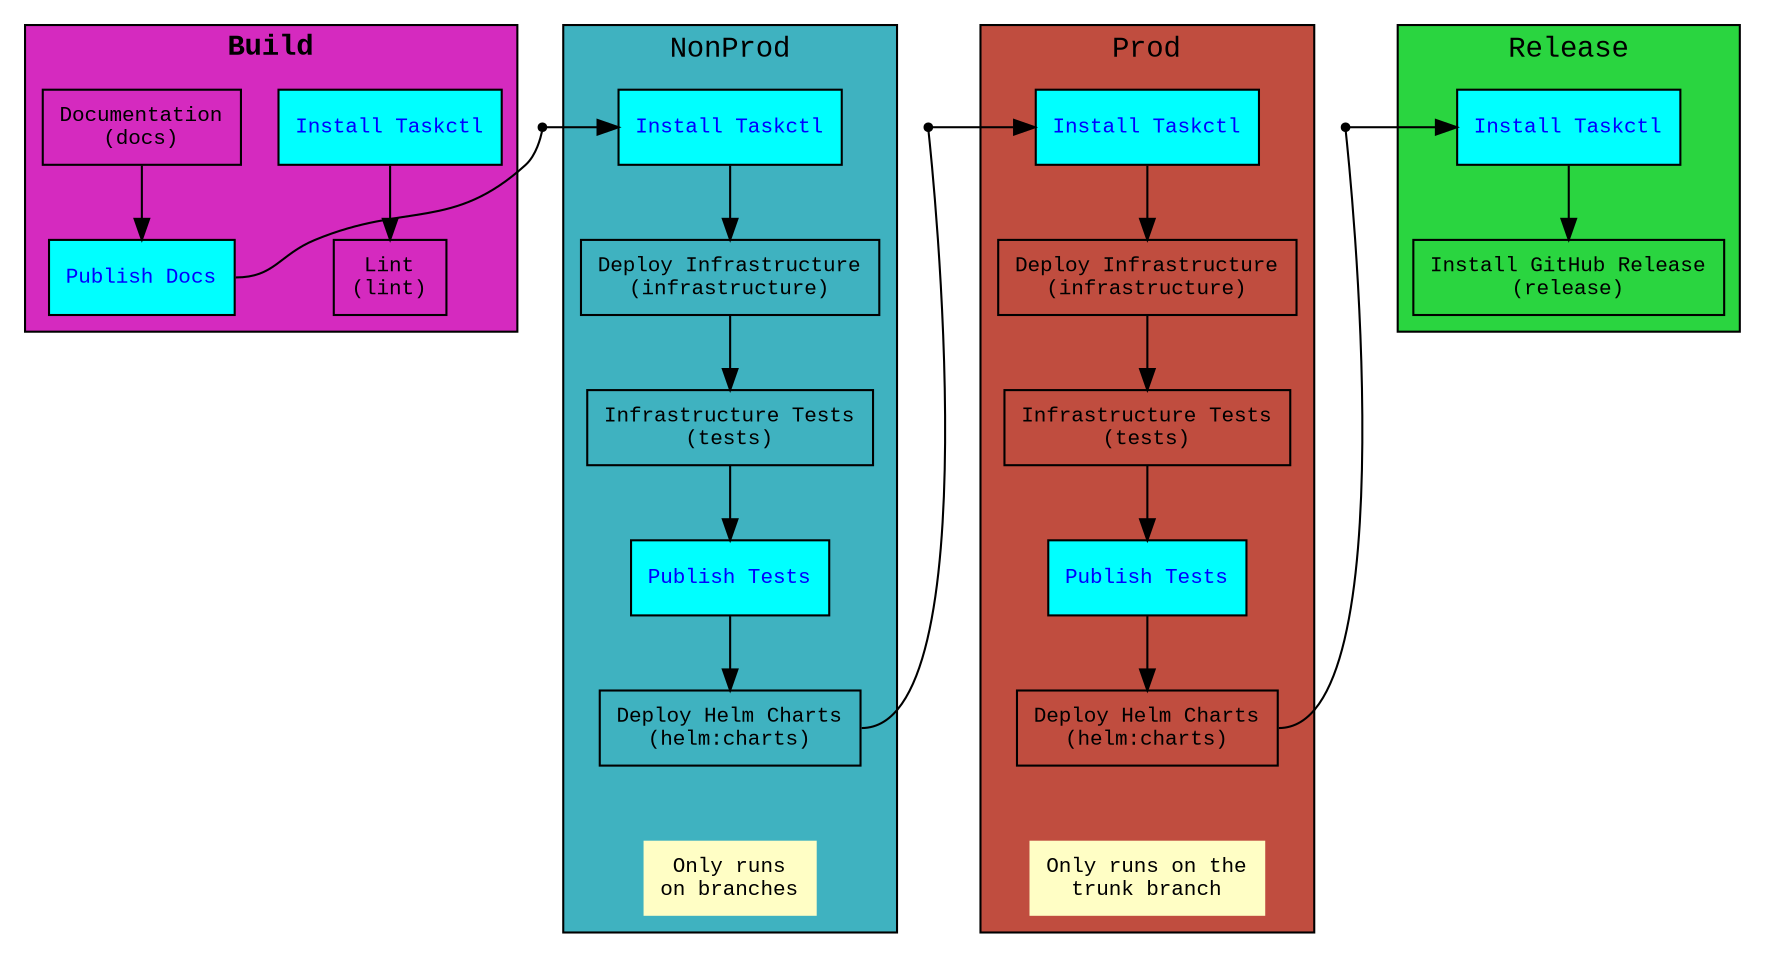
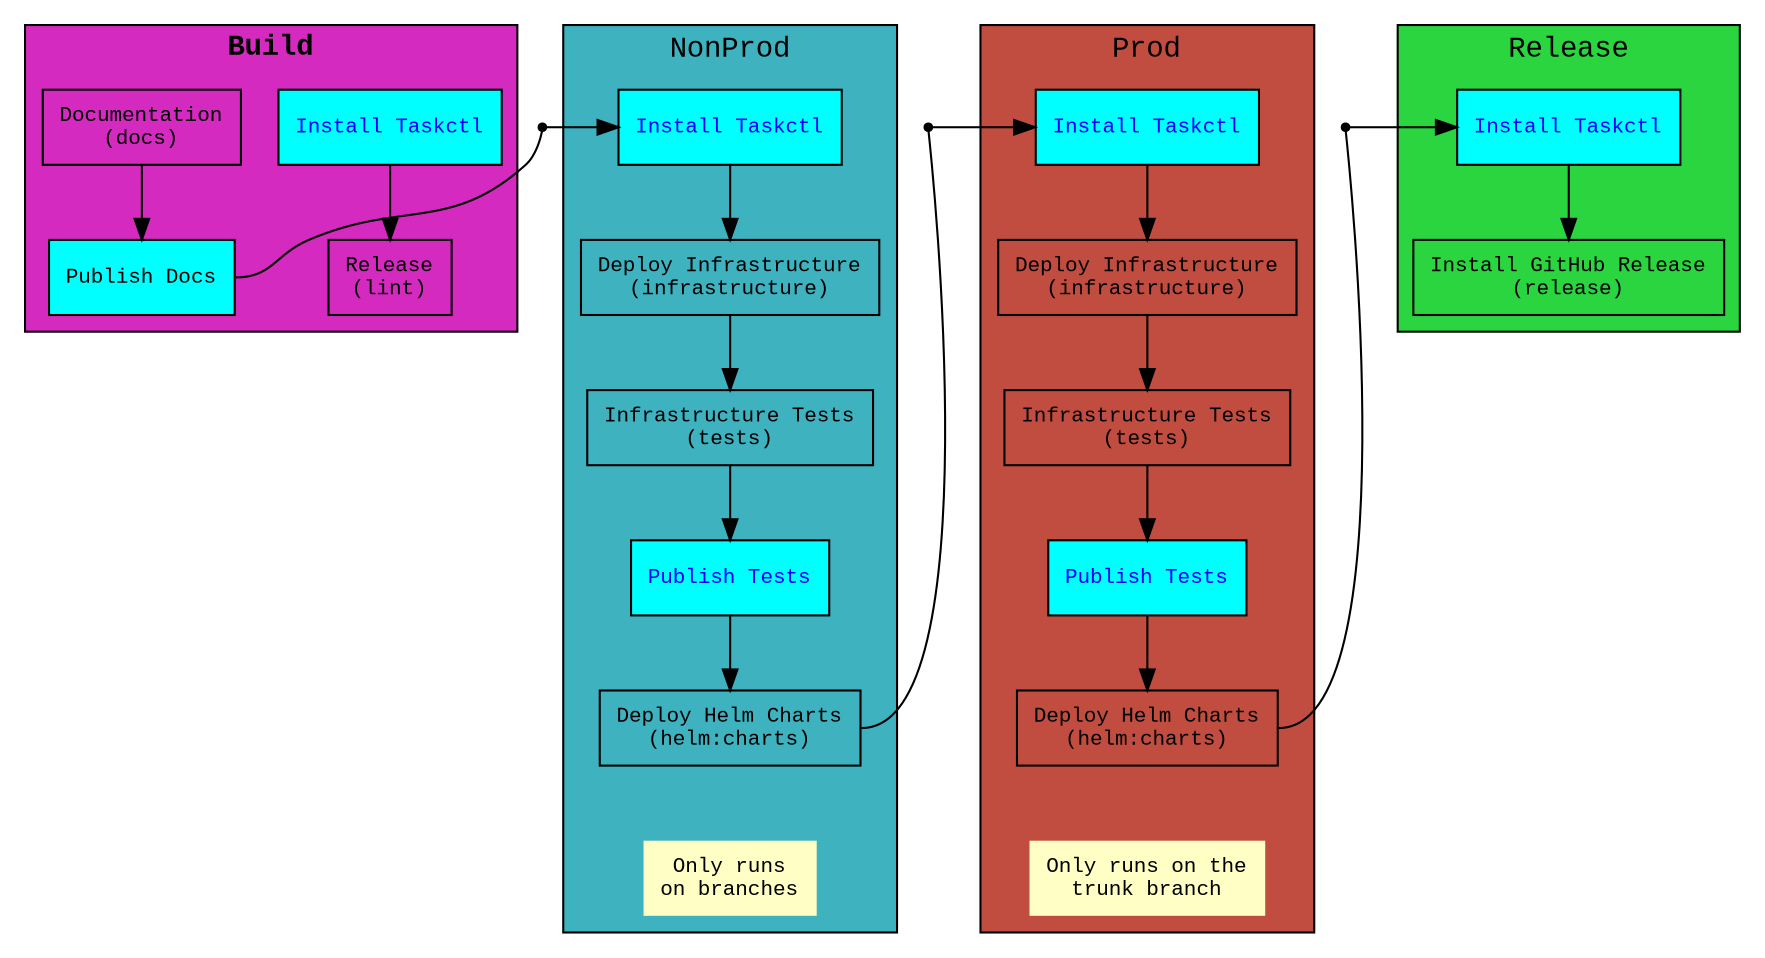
(142, 277) -> (142, 277)
(390, 277) -> (390, 277)
